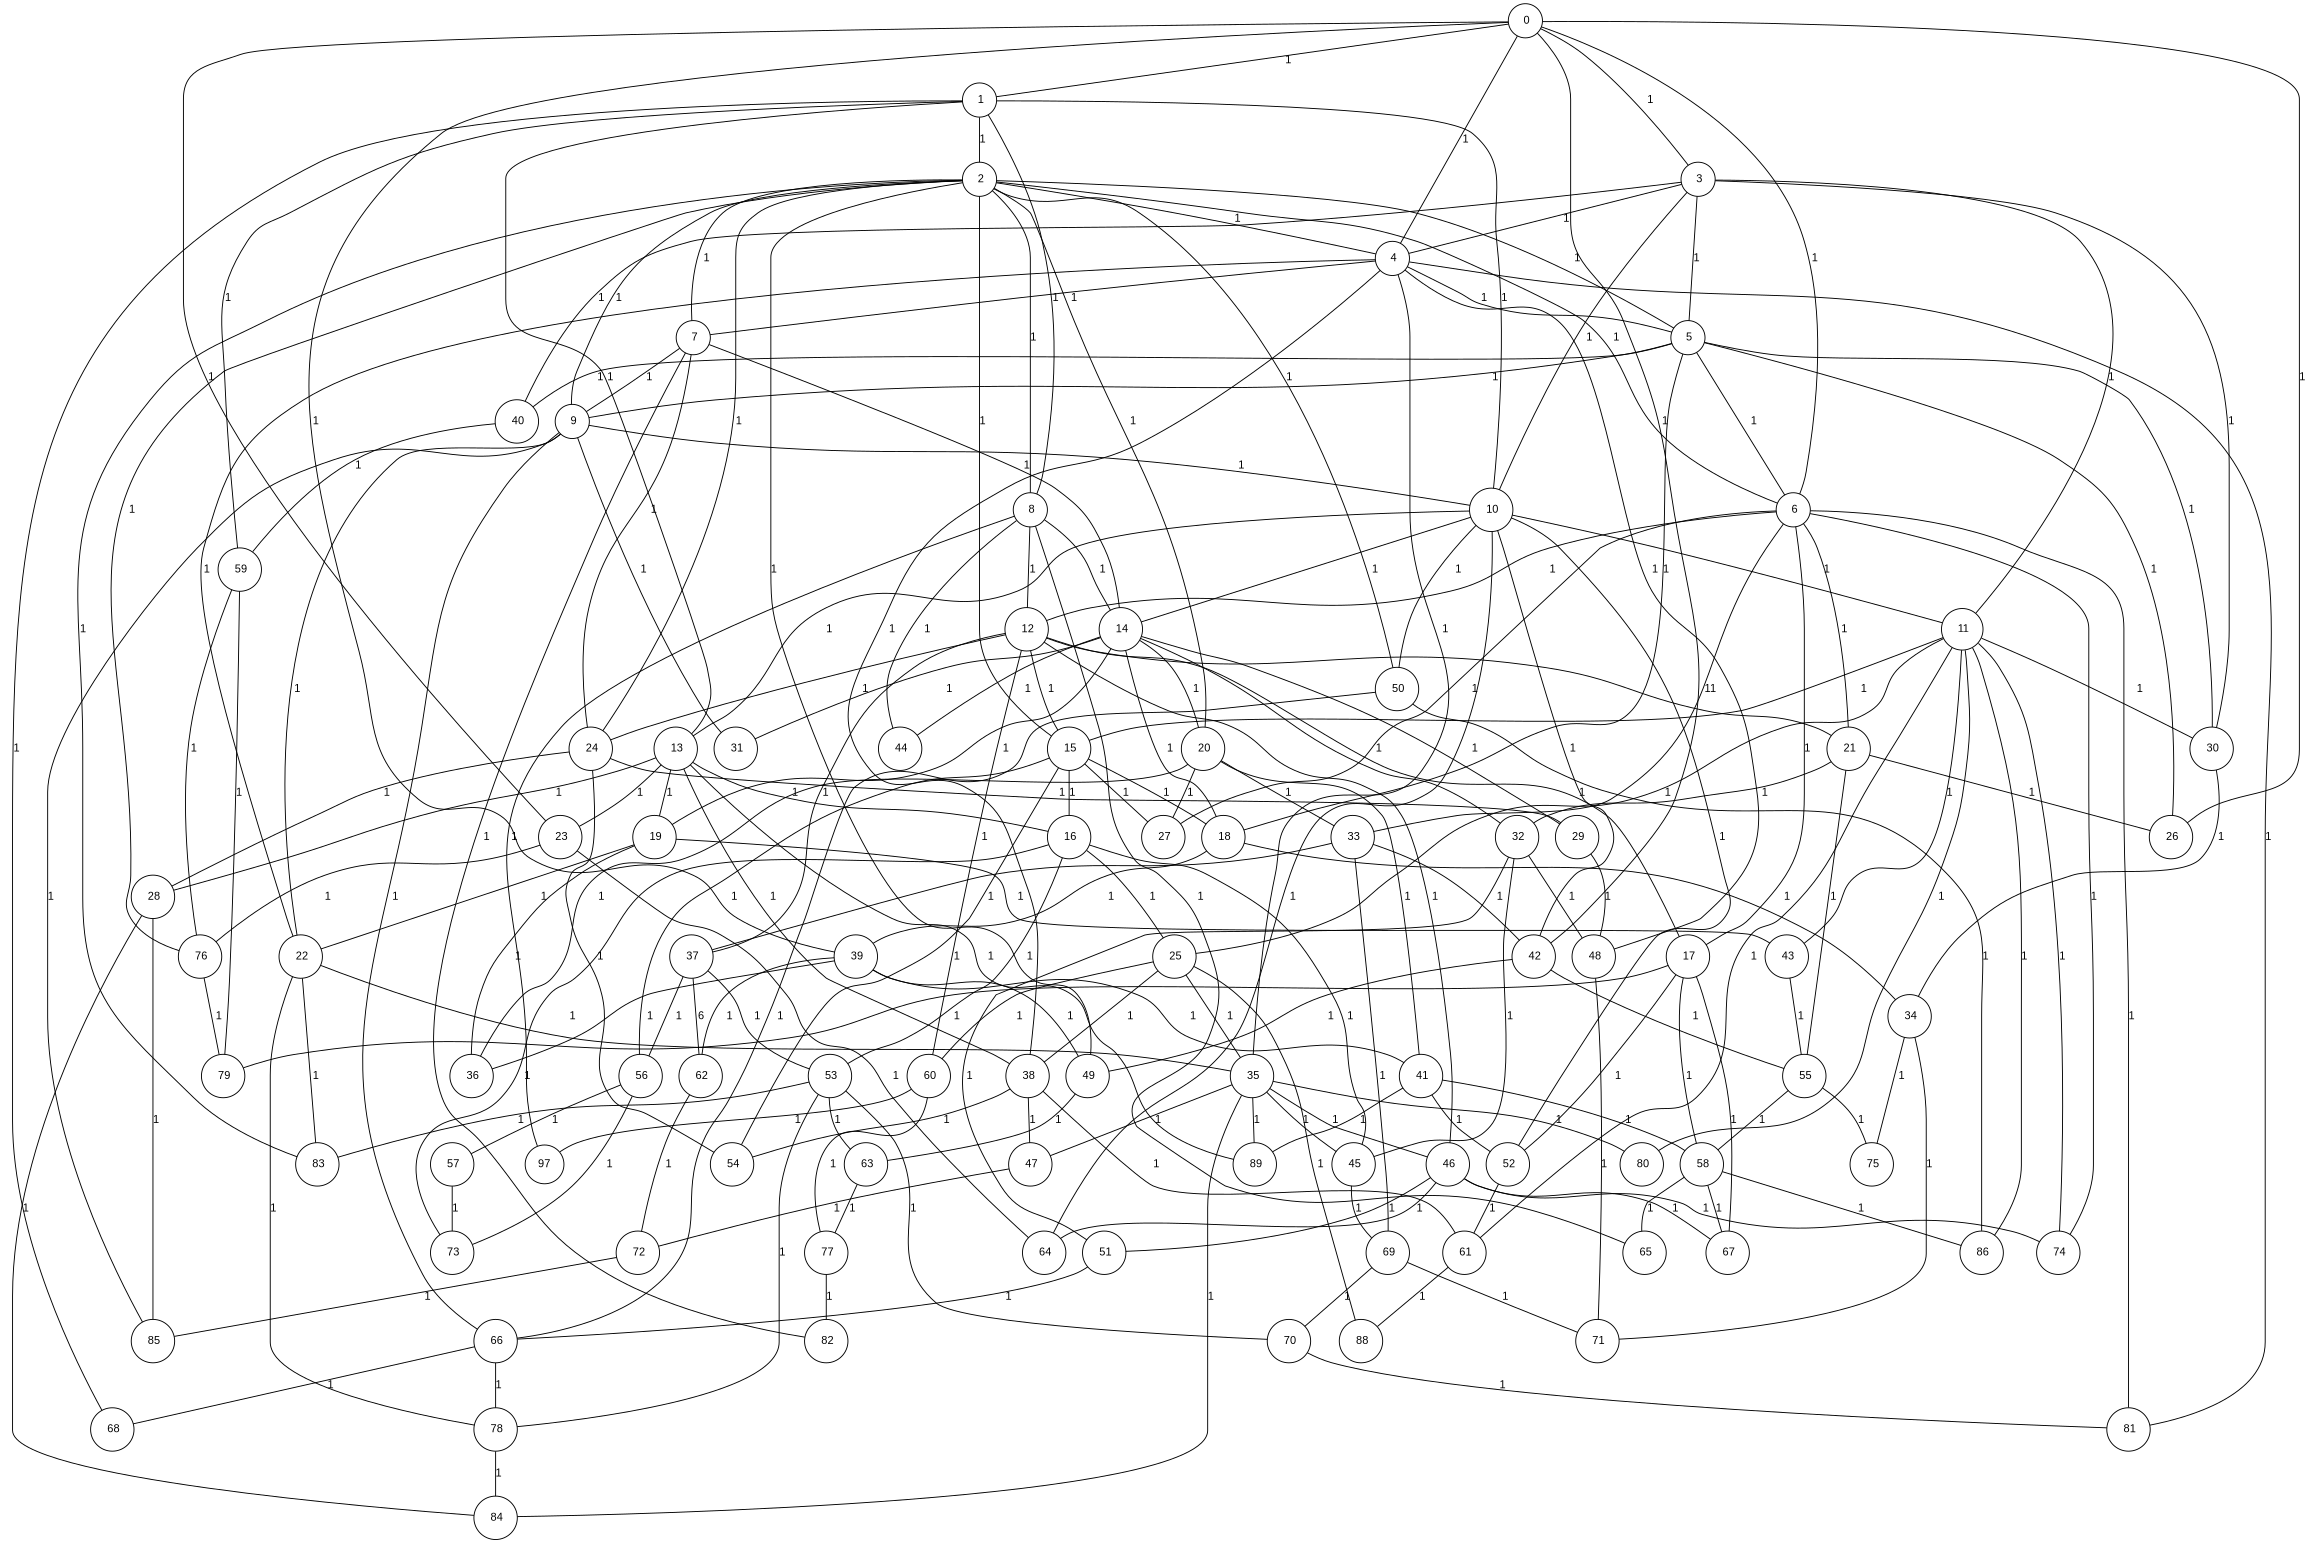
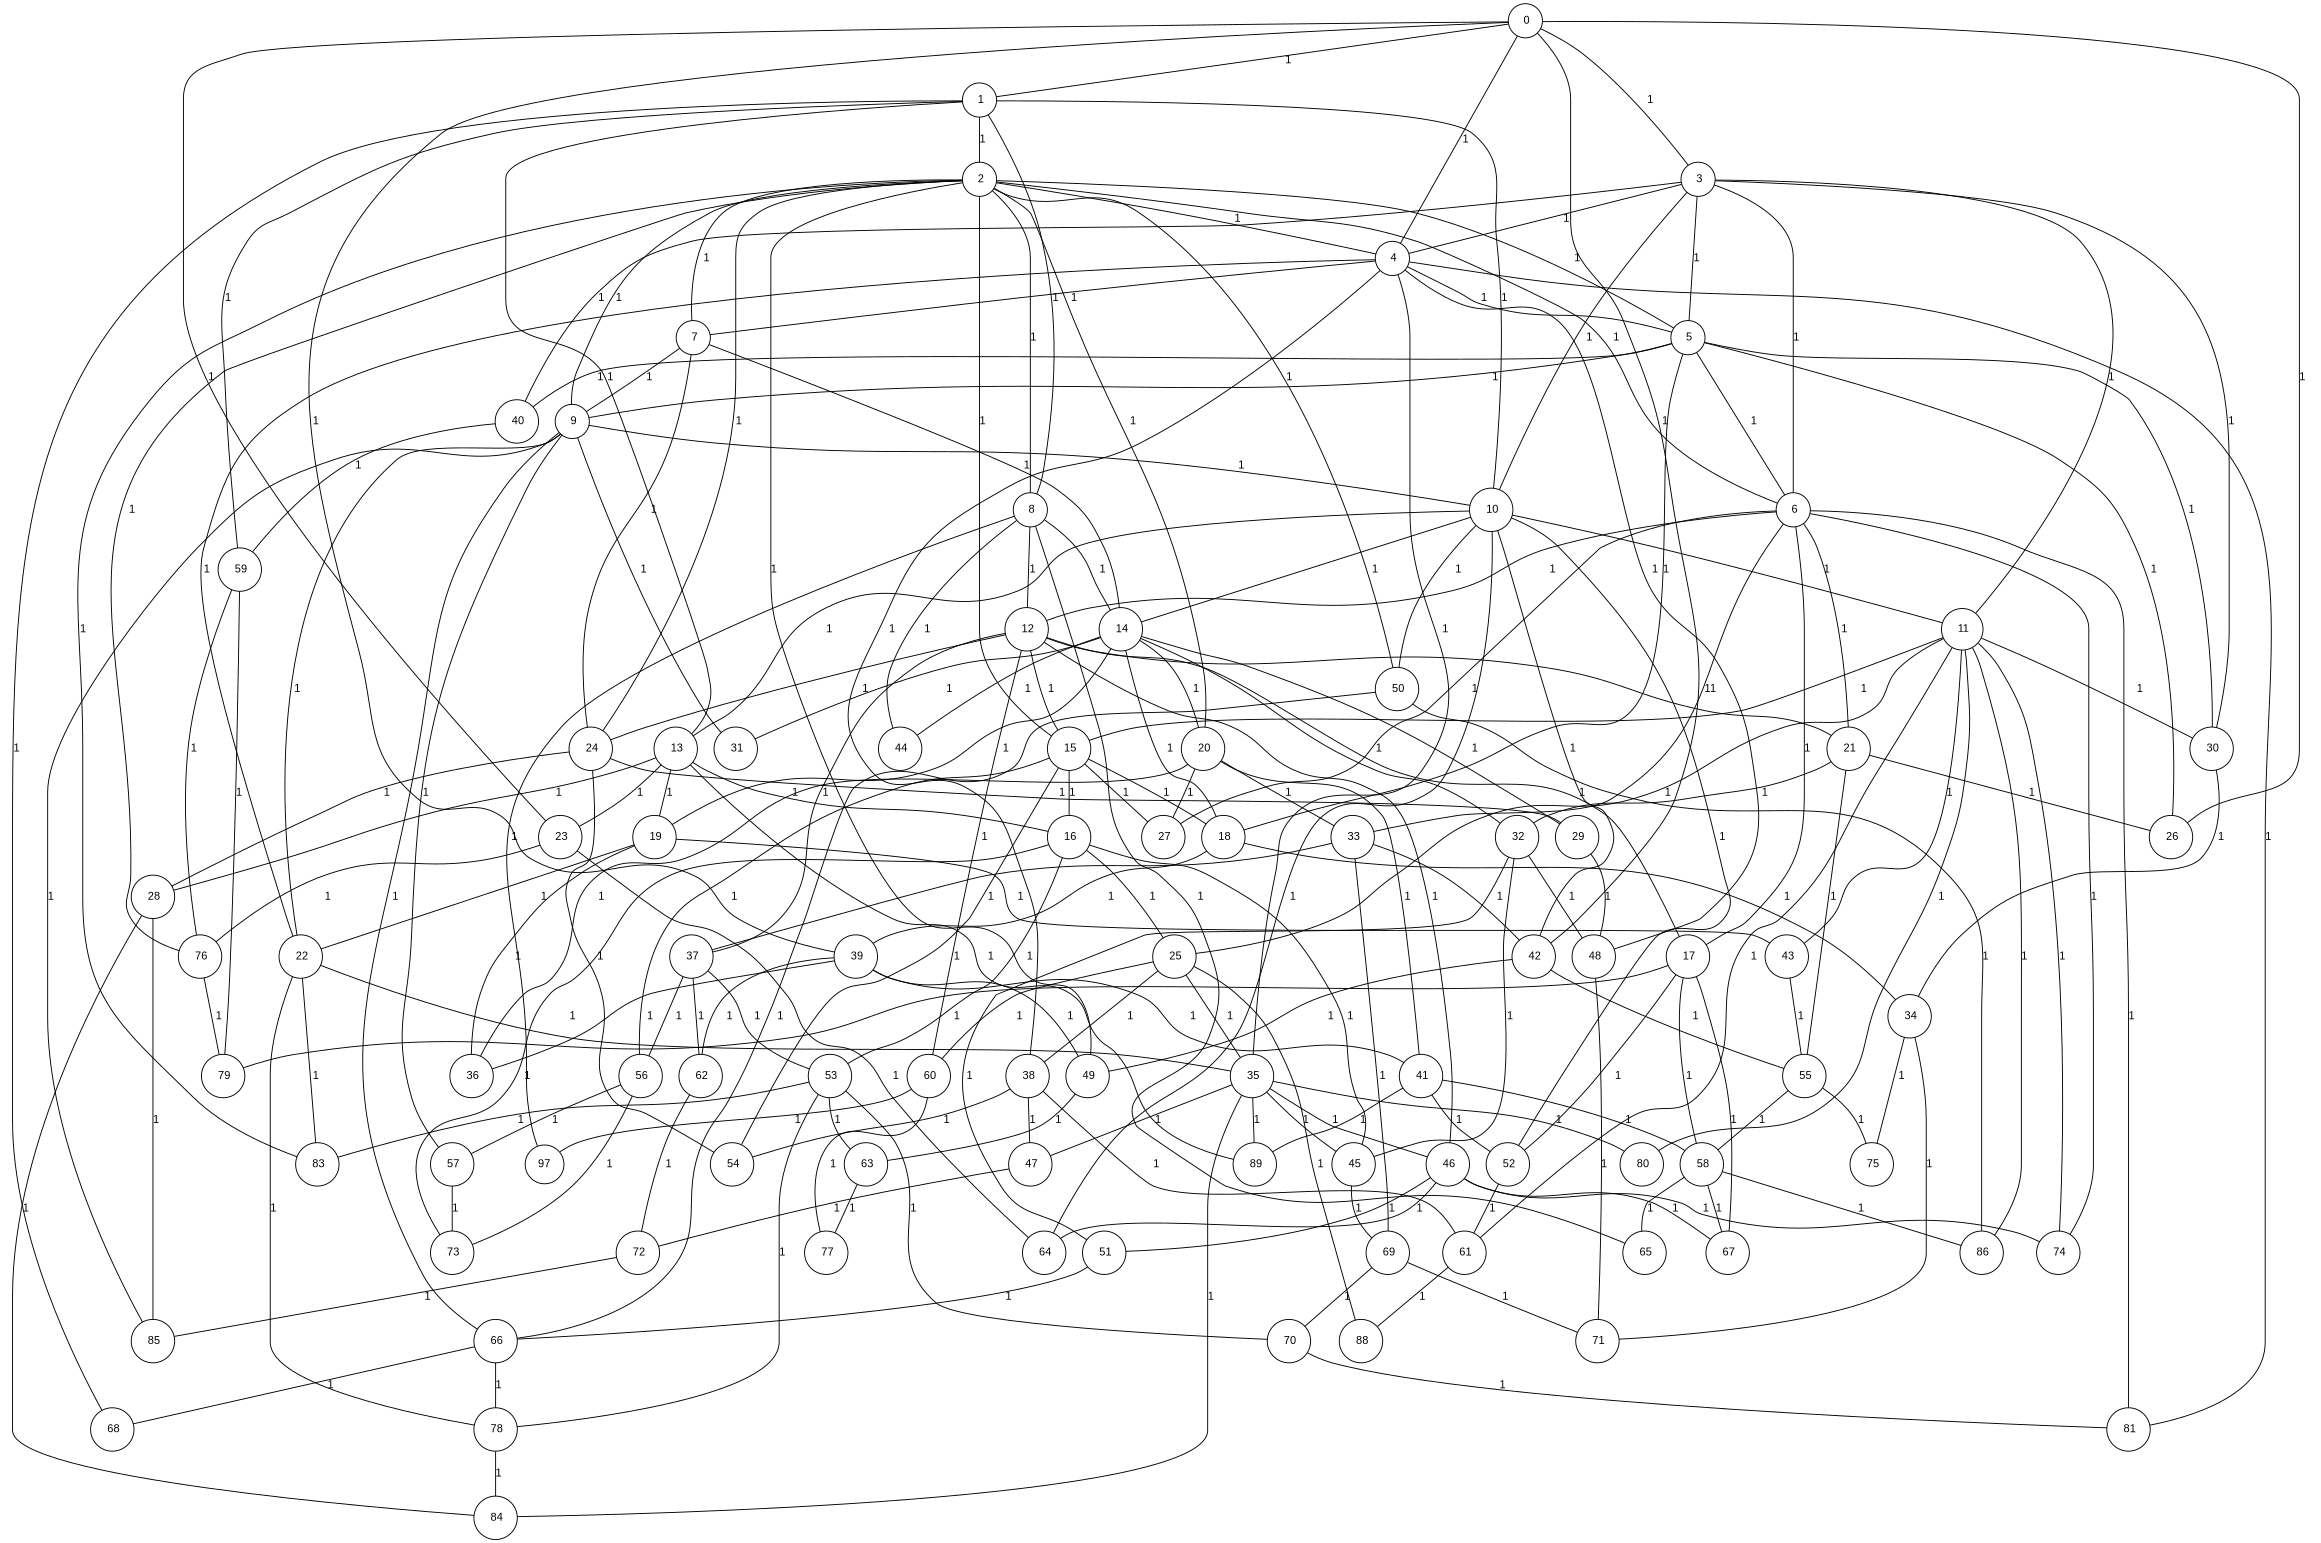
(1785, 198) -> (1793, 318)
none -> (426, 762)
(799, 952) -> none
(701, 1016) -> (701, 1016)
(826, 1341) -> none
